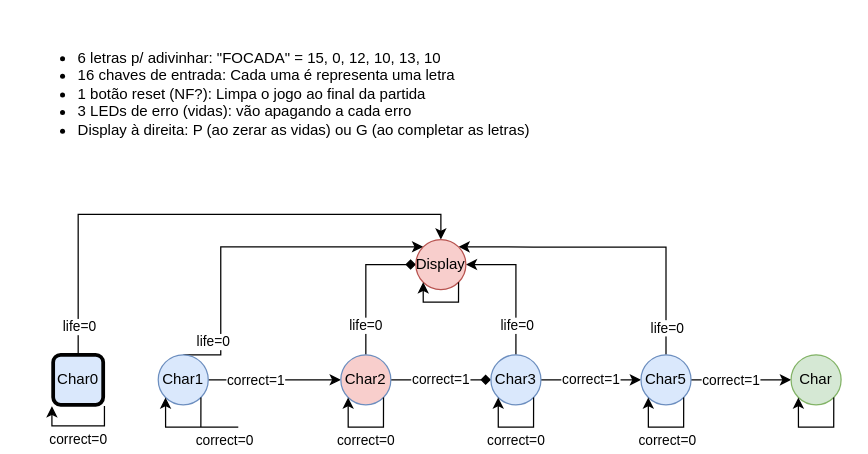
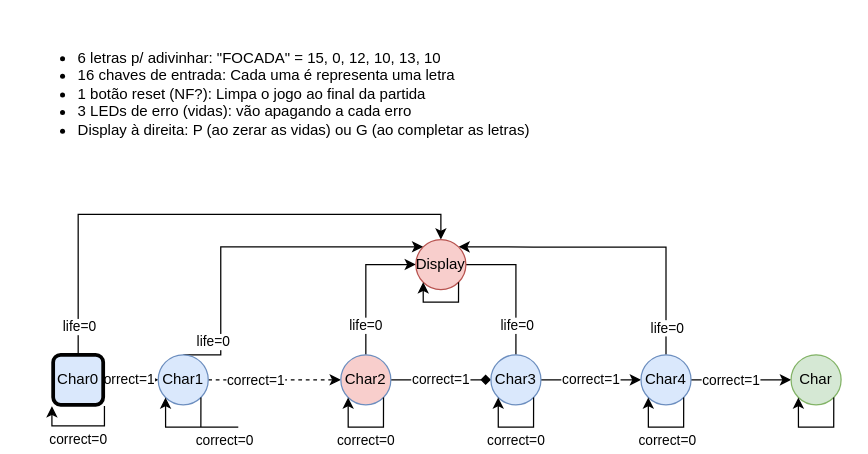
(405, 264) -> (406, 264)
(476, 264) -> (472, 264)
(666, 379) -> (666, 379)
none -> (127, 380)
(307, 380) -> (307, 380)
